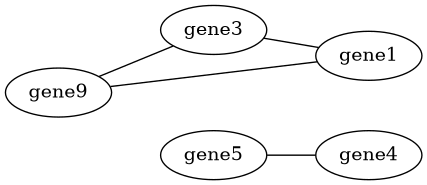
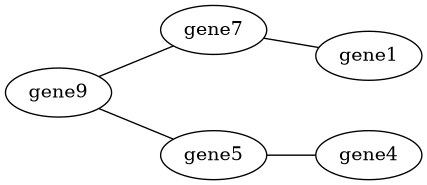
(214, 30) -> (214, 30)
(214, 74) -> (136, 124)
